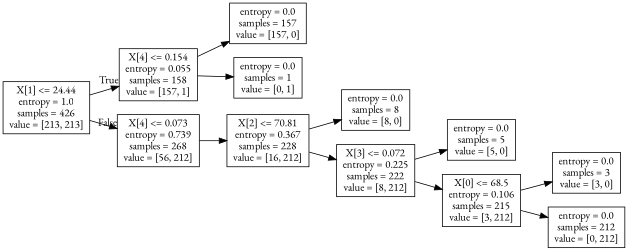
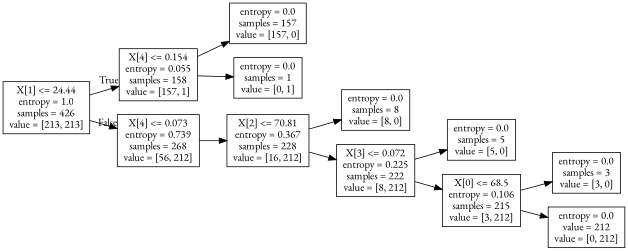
(586, 227) -> (586, 227)
